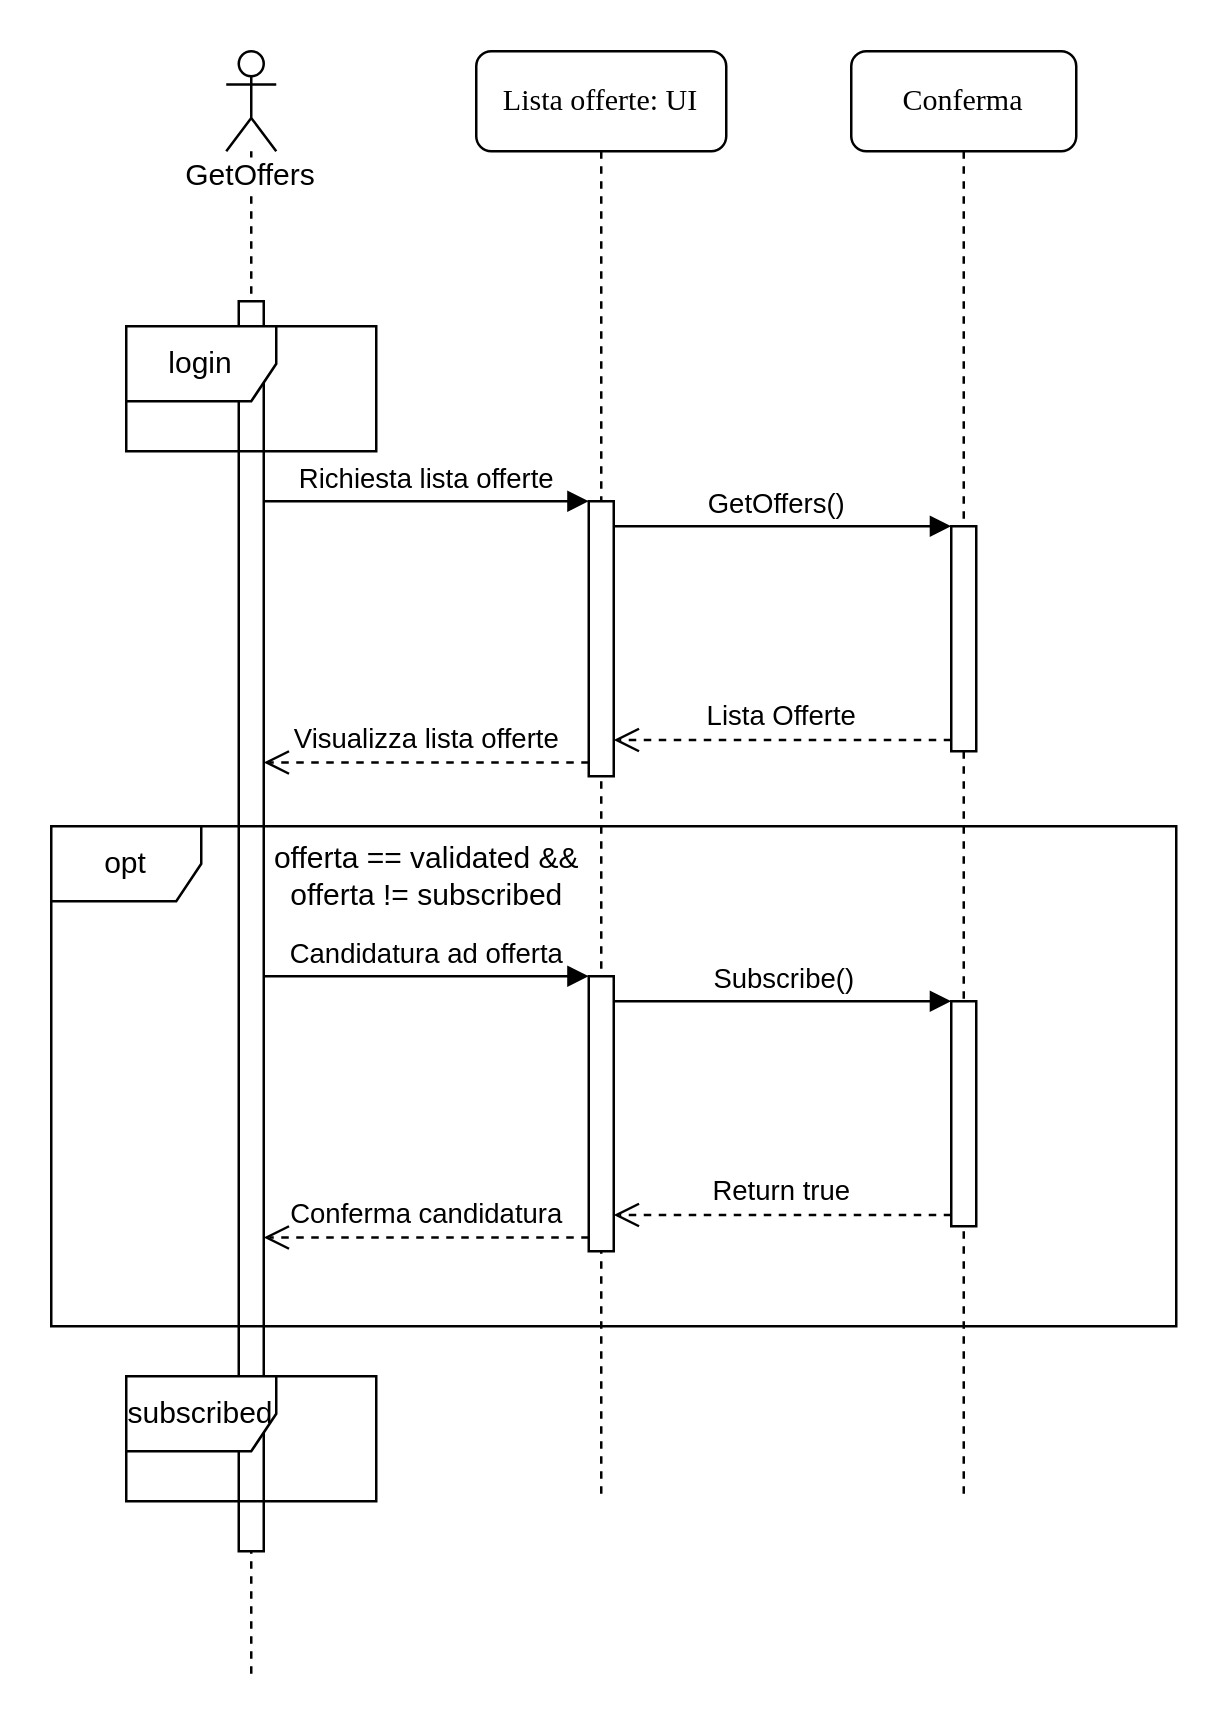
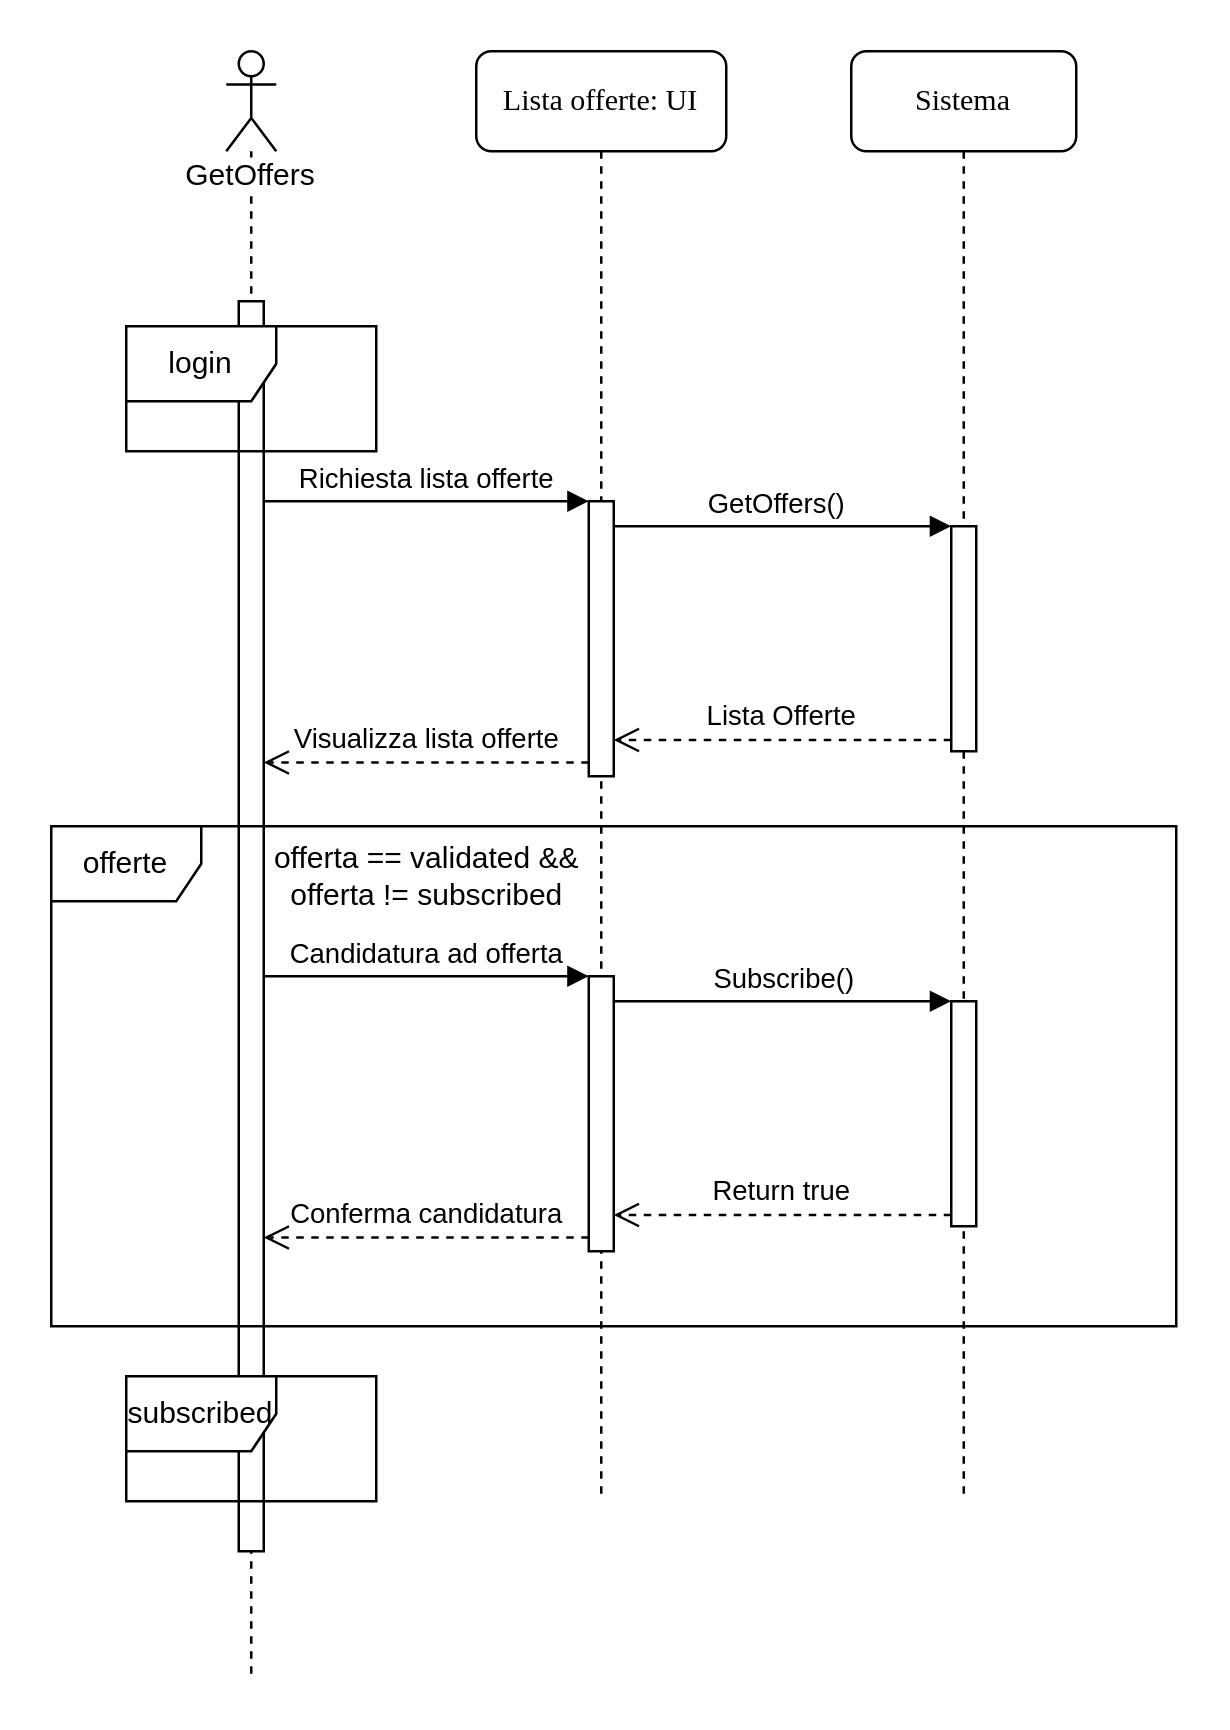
(964, 101) -> (964, 101)
(126, 864) -> (126, 864)
